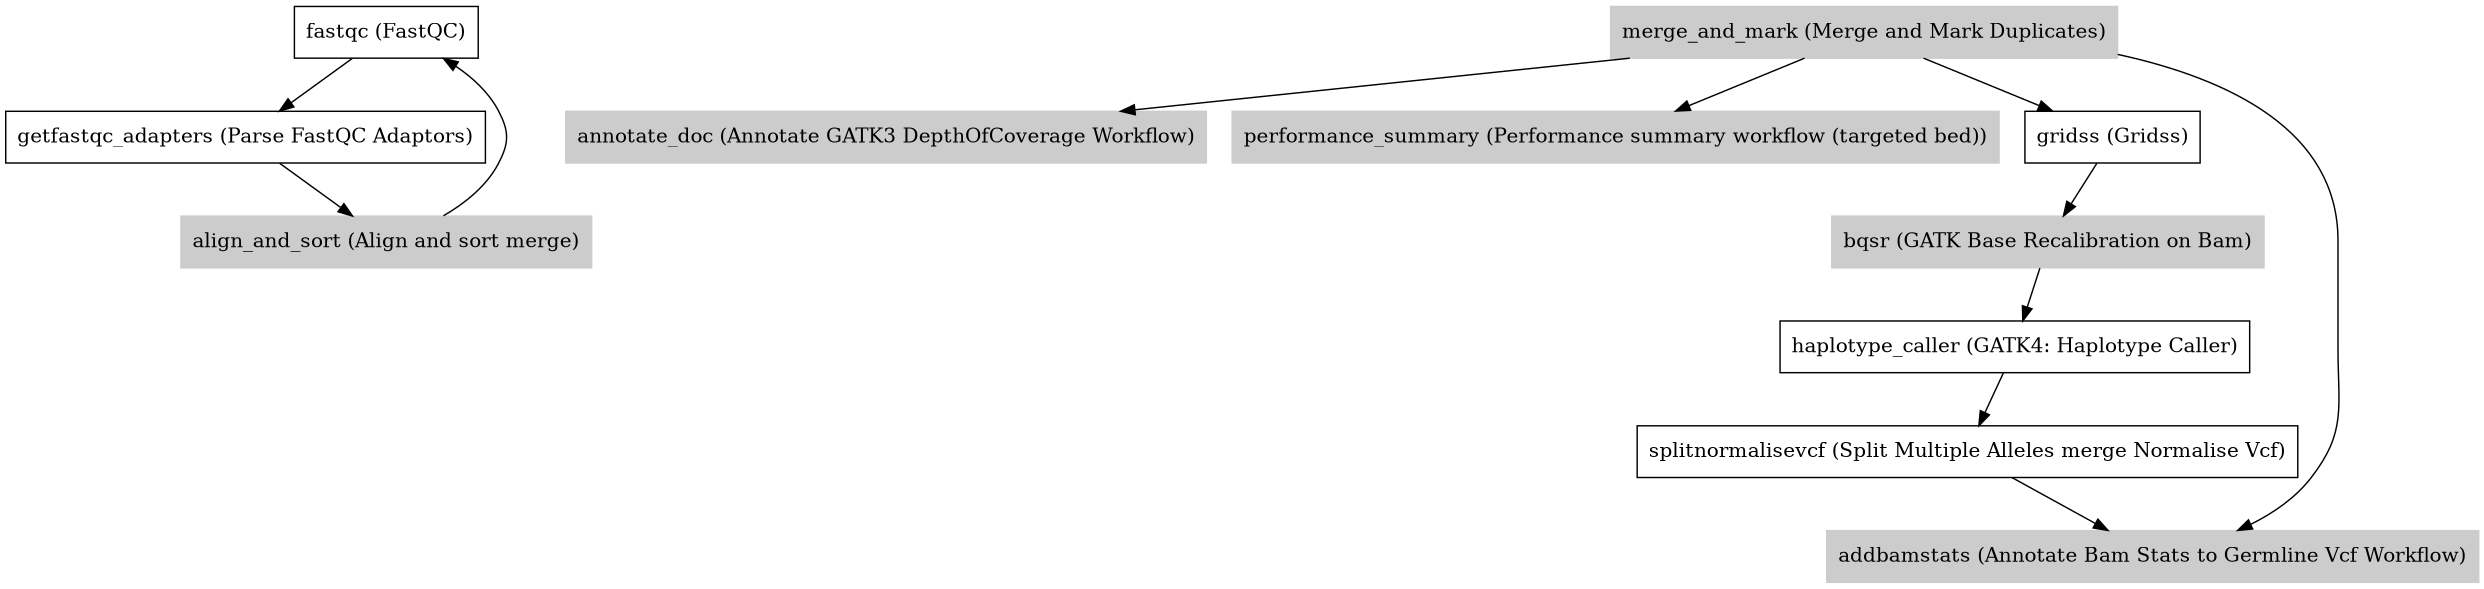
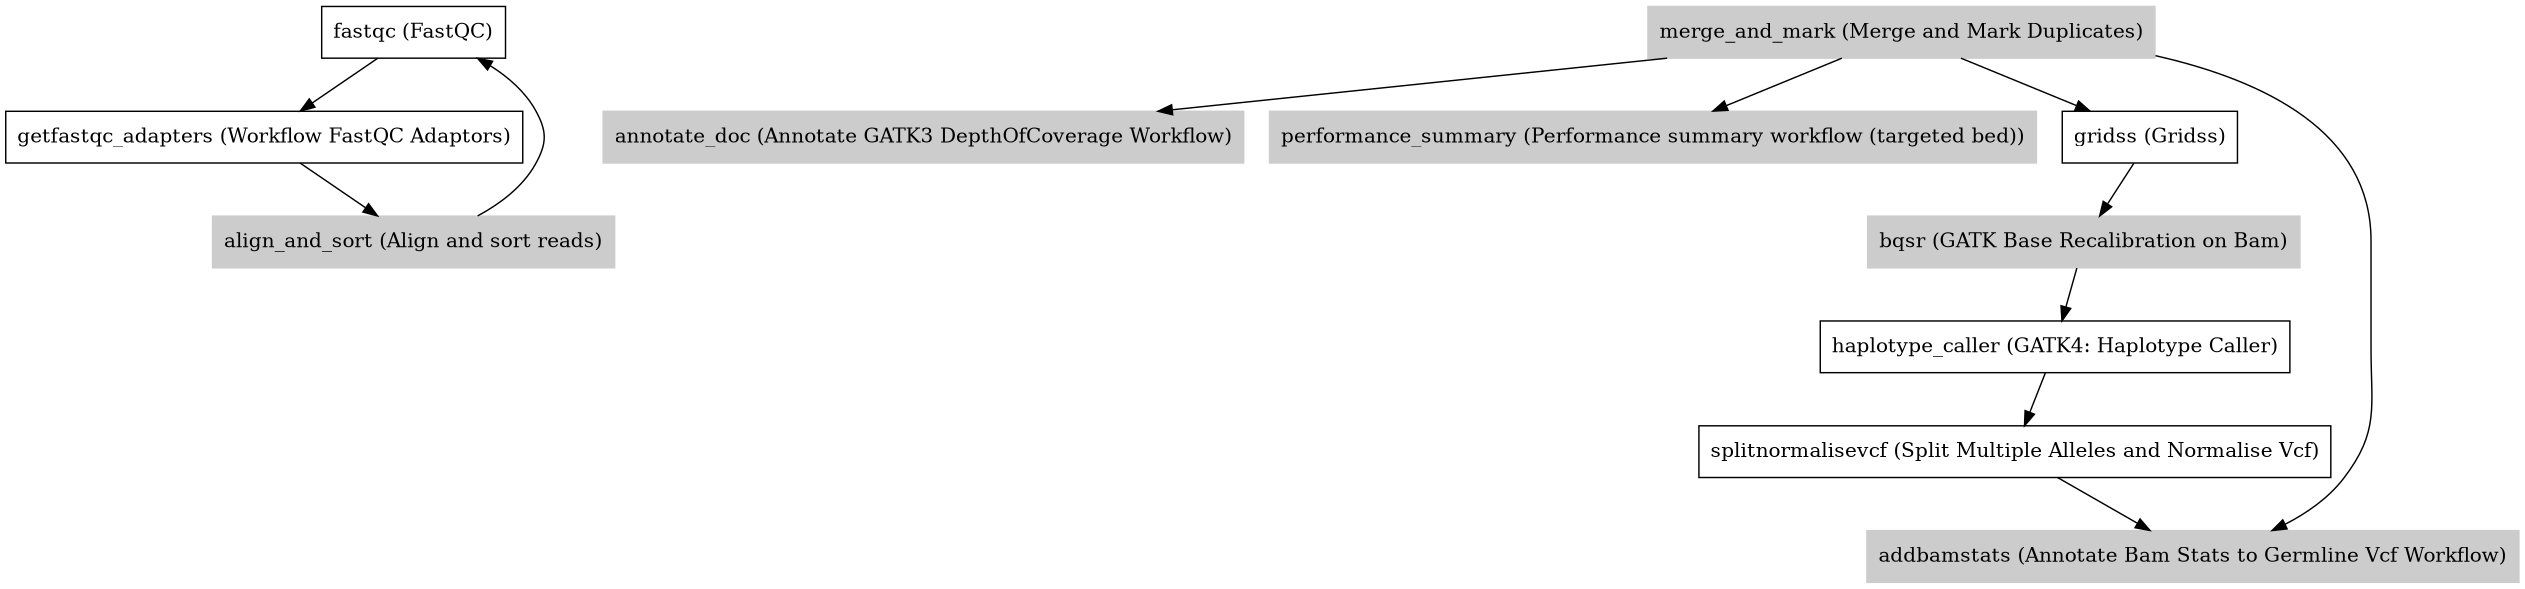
(246, 137) -> (264, 137)
(386, 242) -> (414, 242)
(1967, 452) -> (2015, 452)
